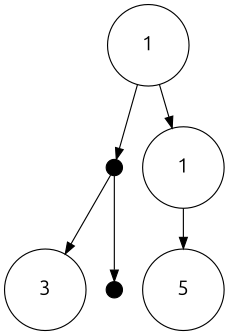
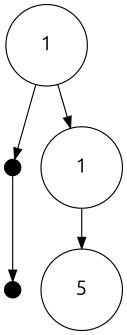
(45, 290) -> none
